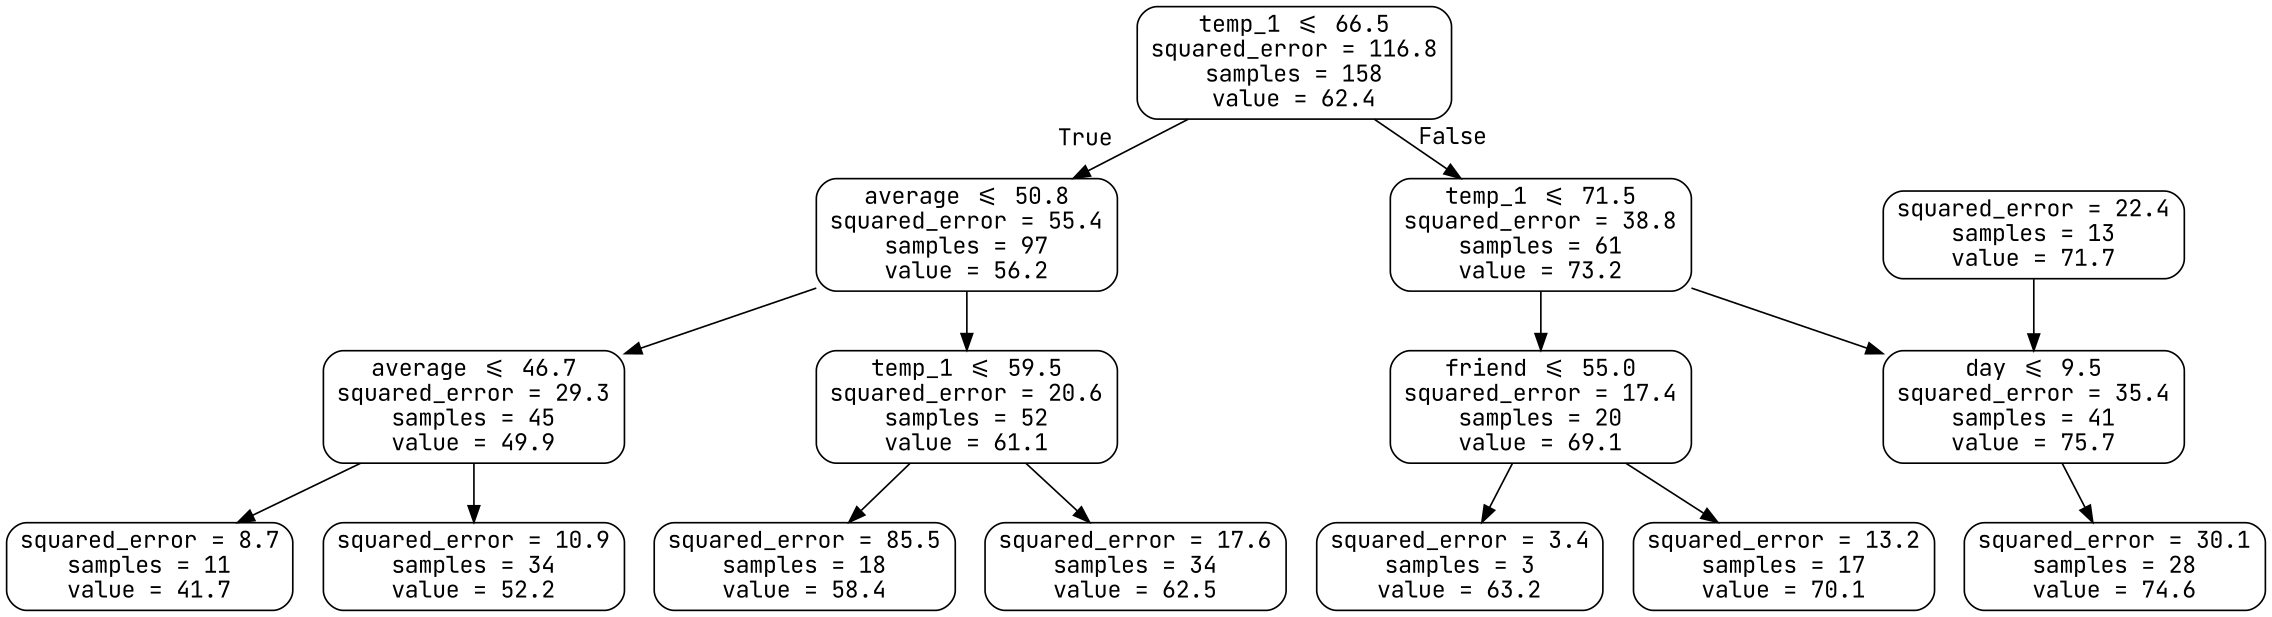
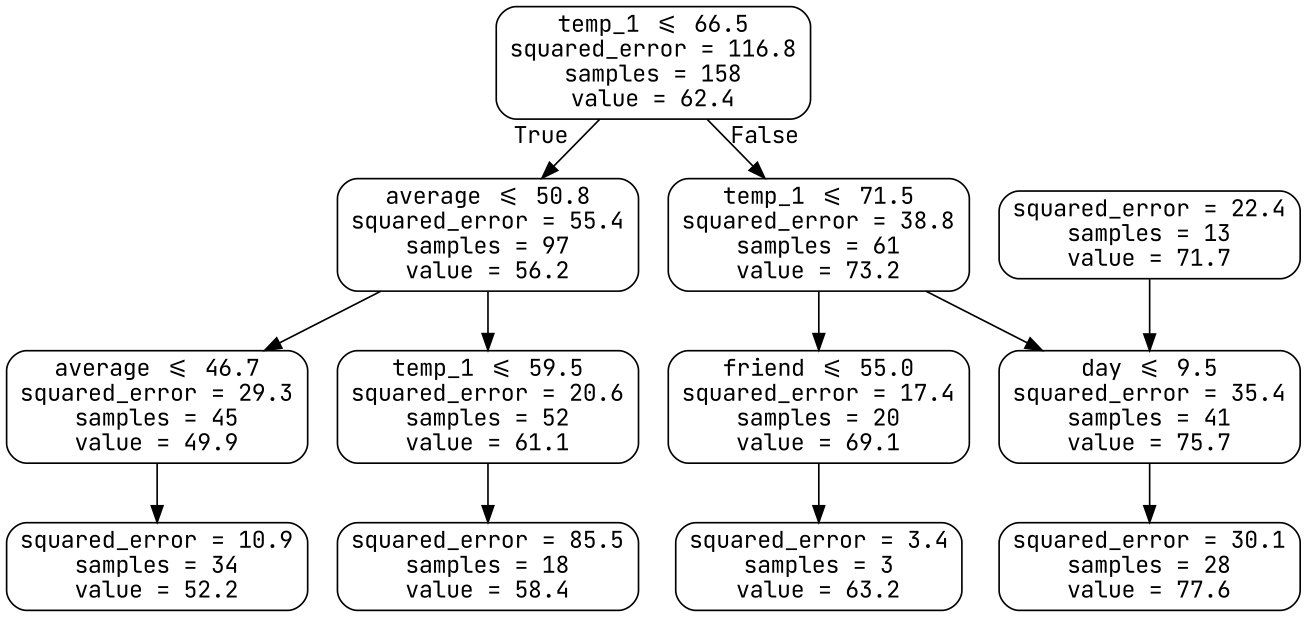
(150, 567) -> none
(1136, 567) -> none
(1784, 567) -> none
(2115, 567) -> (1150, 567)
